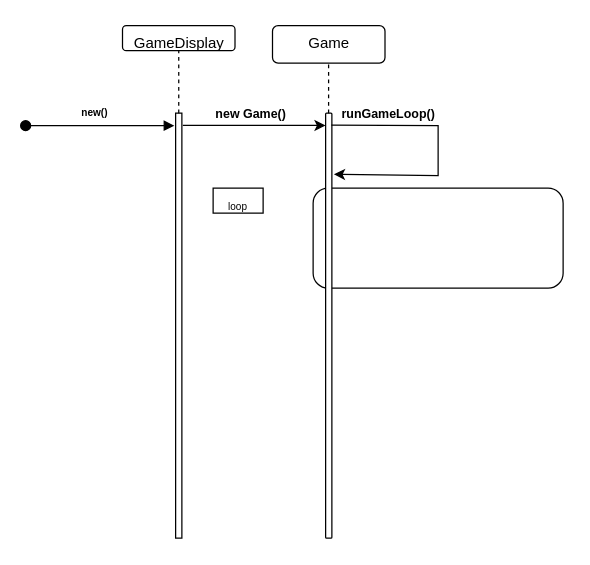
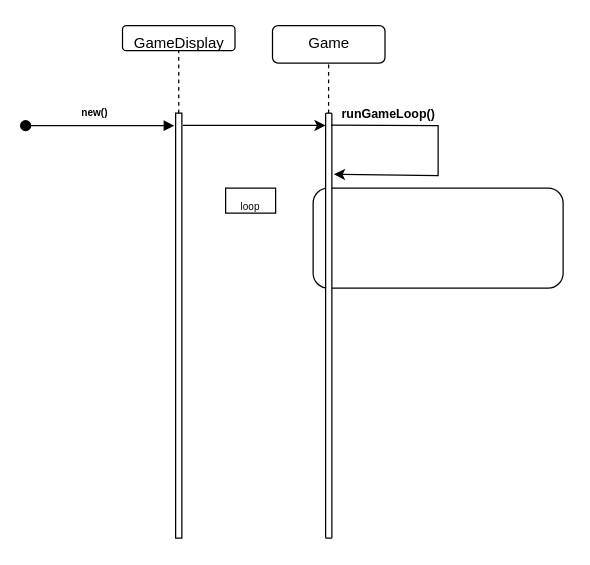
(251, 113) -> none
(238, 201) -> (251, 201)
